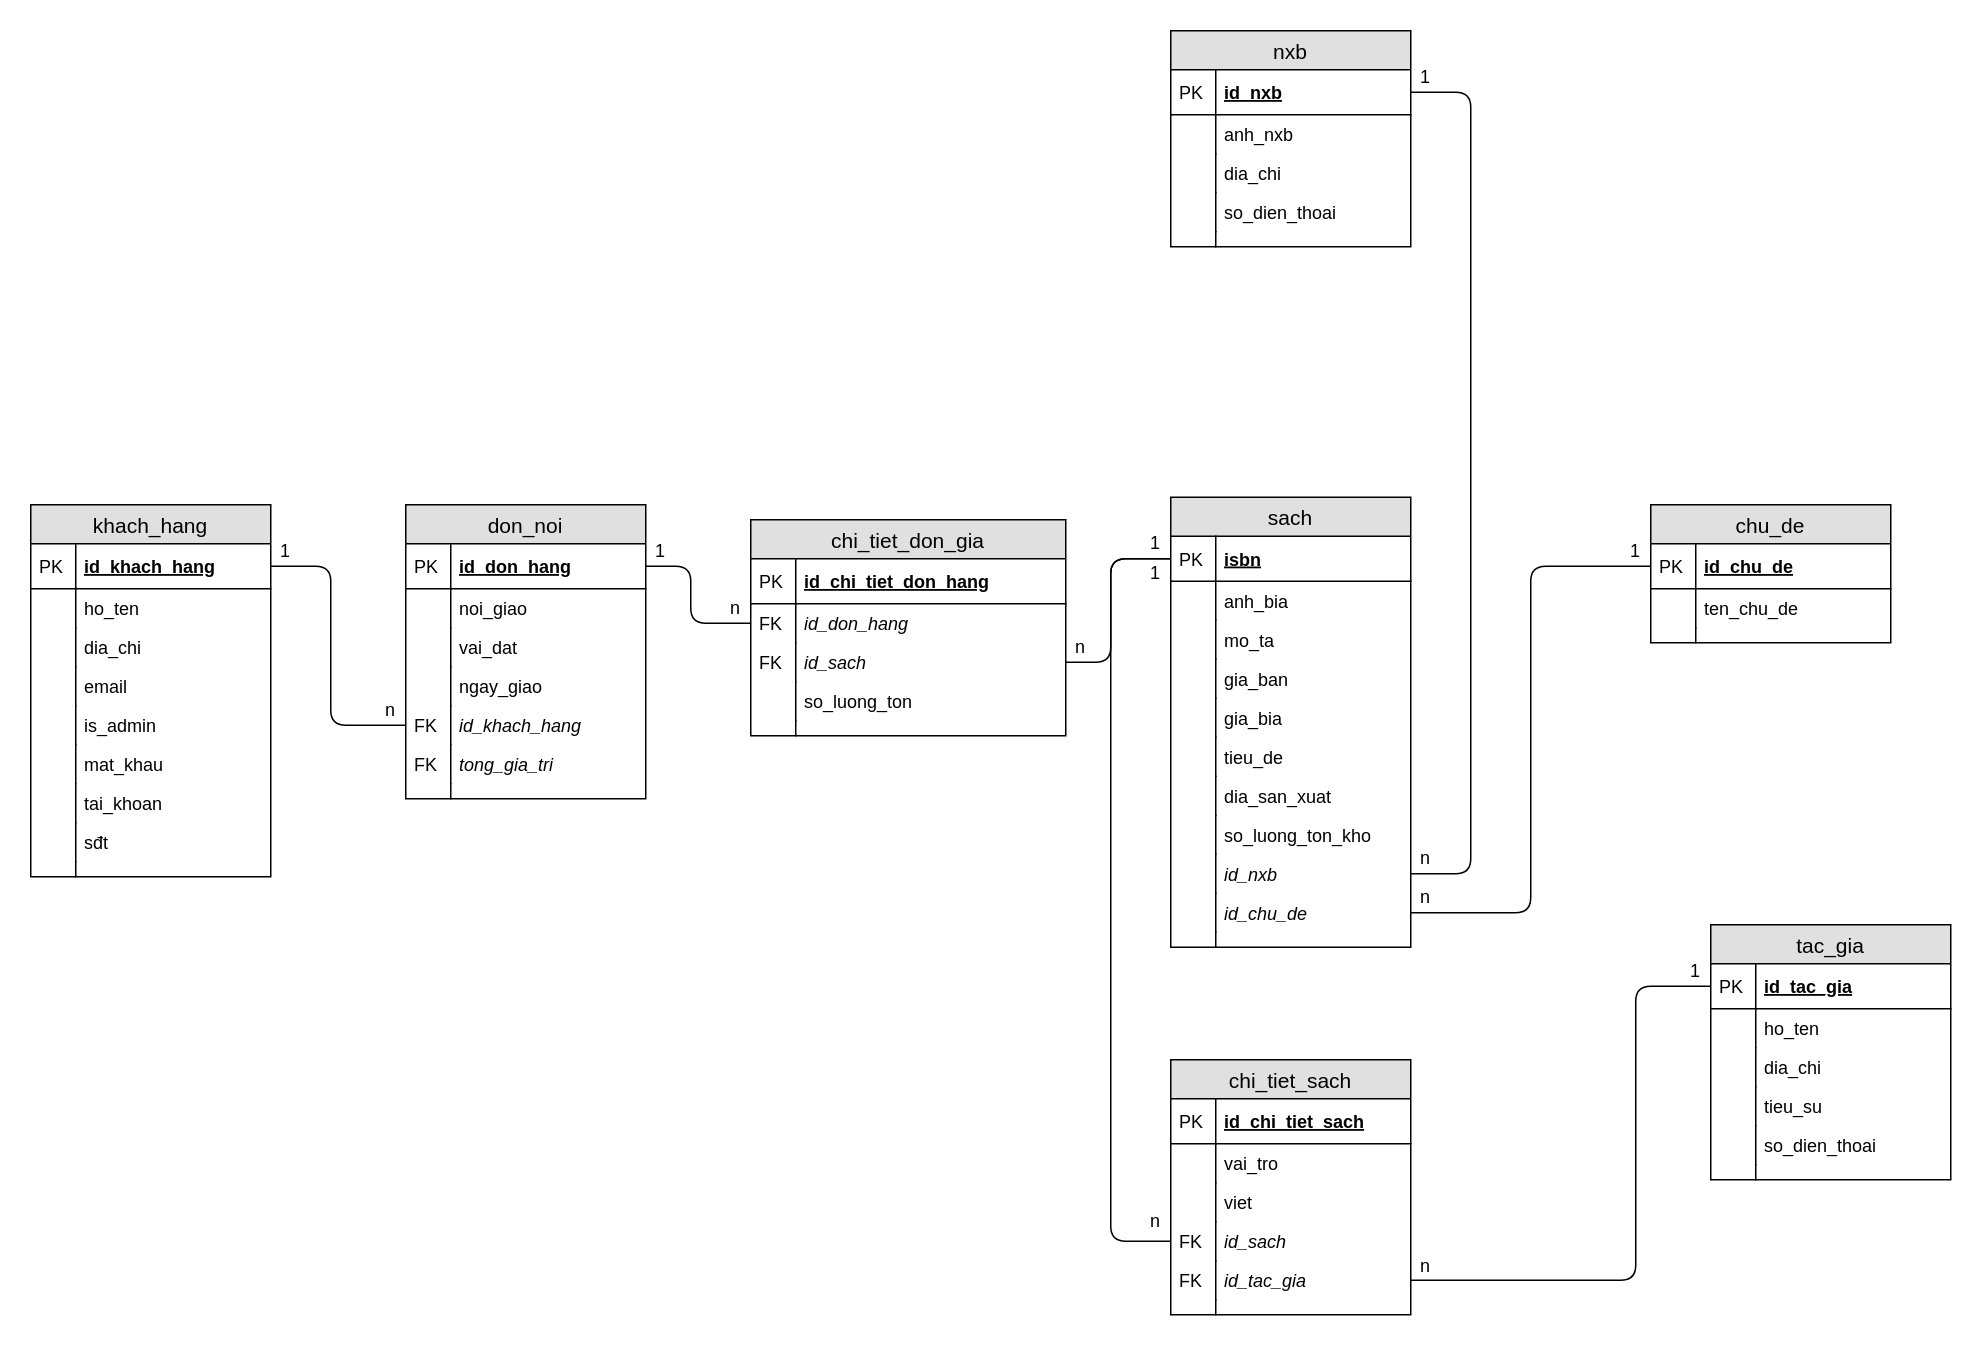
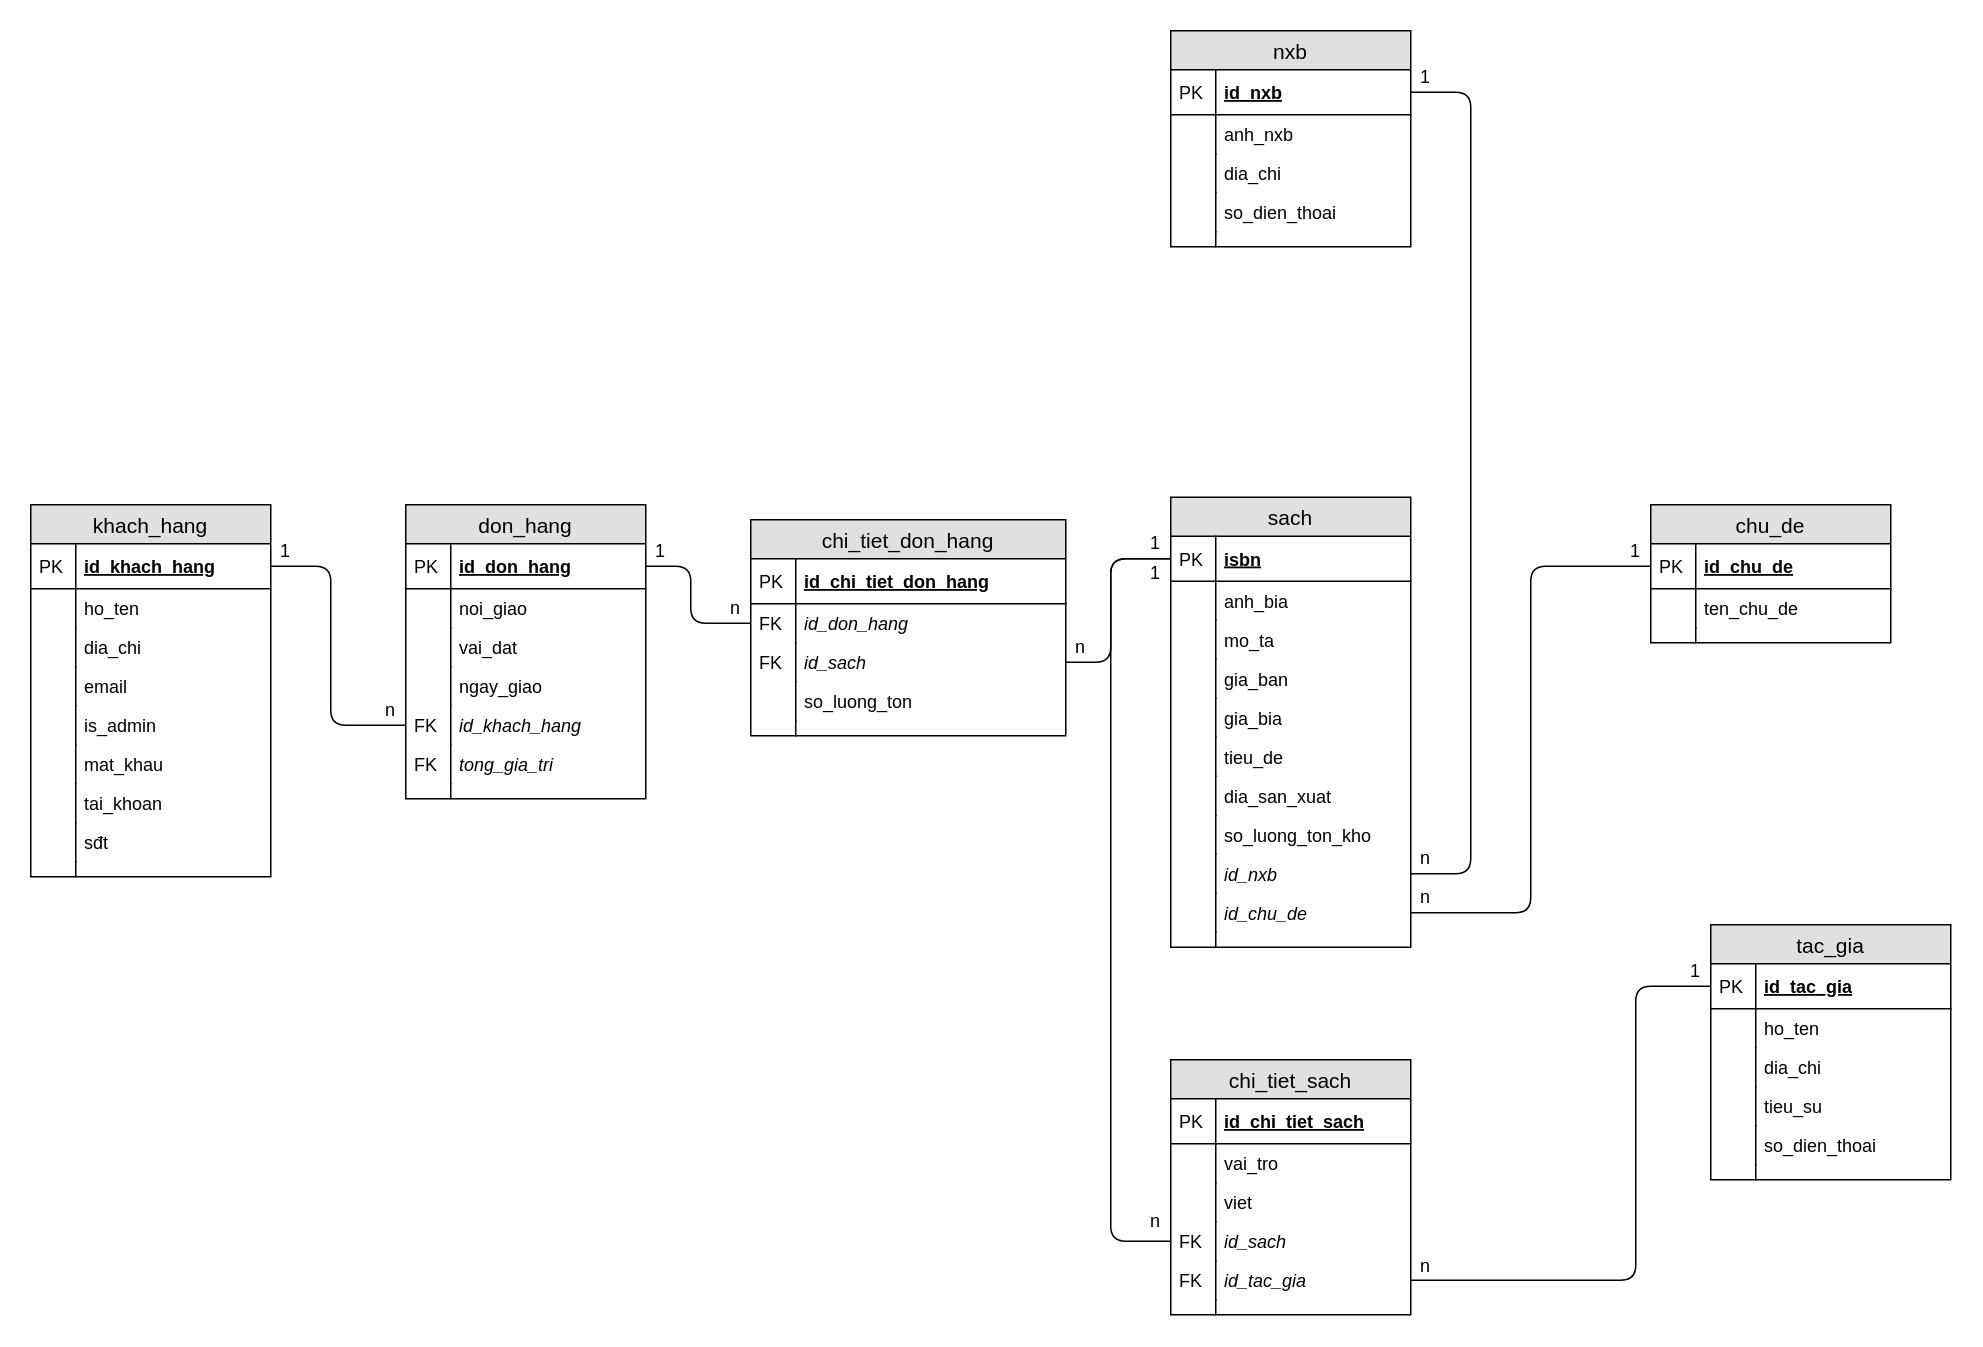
(525, 526) -> (525, 526)
(908, 541) -> (908, 541)
